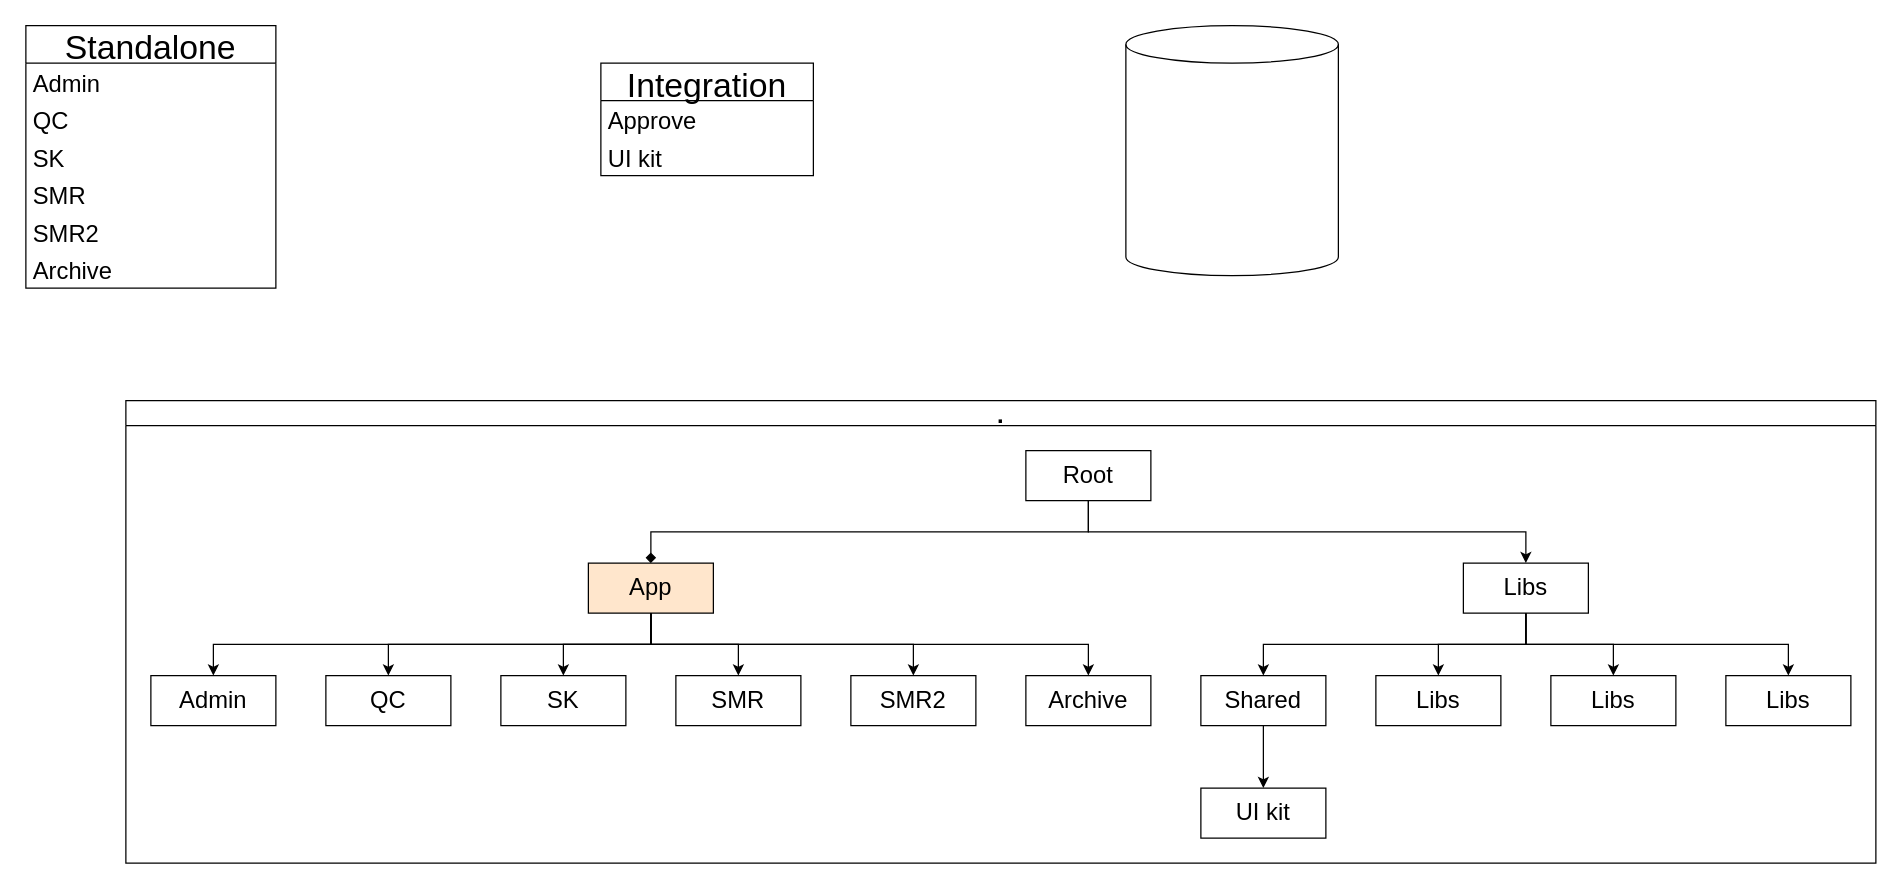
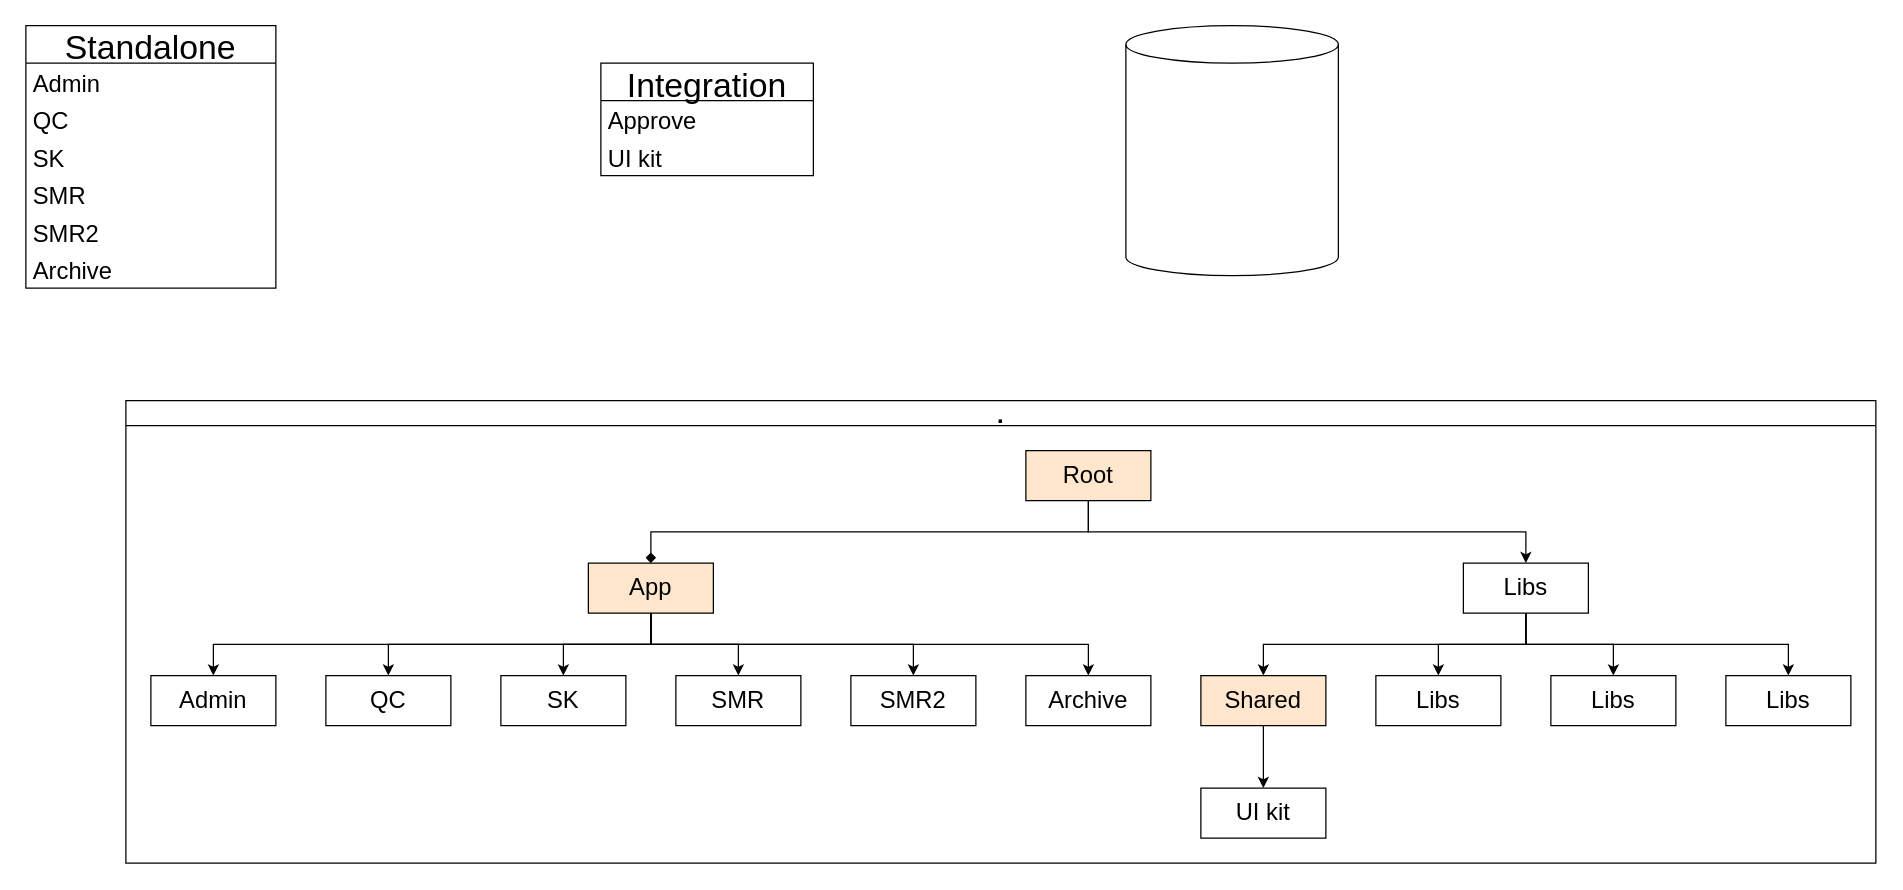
(1088, 476) -> (1088, 476)
(1263, 701) -> (1263, 701)
